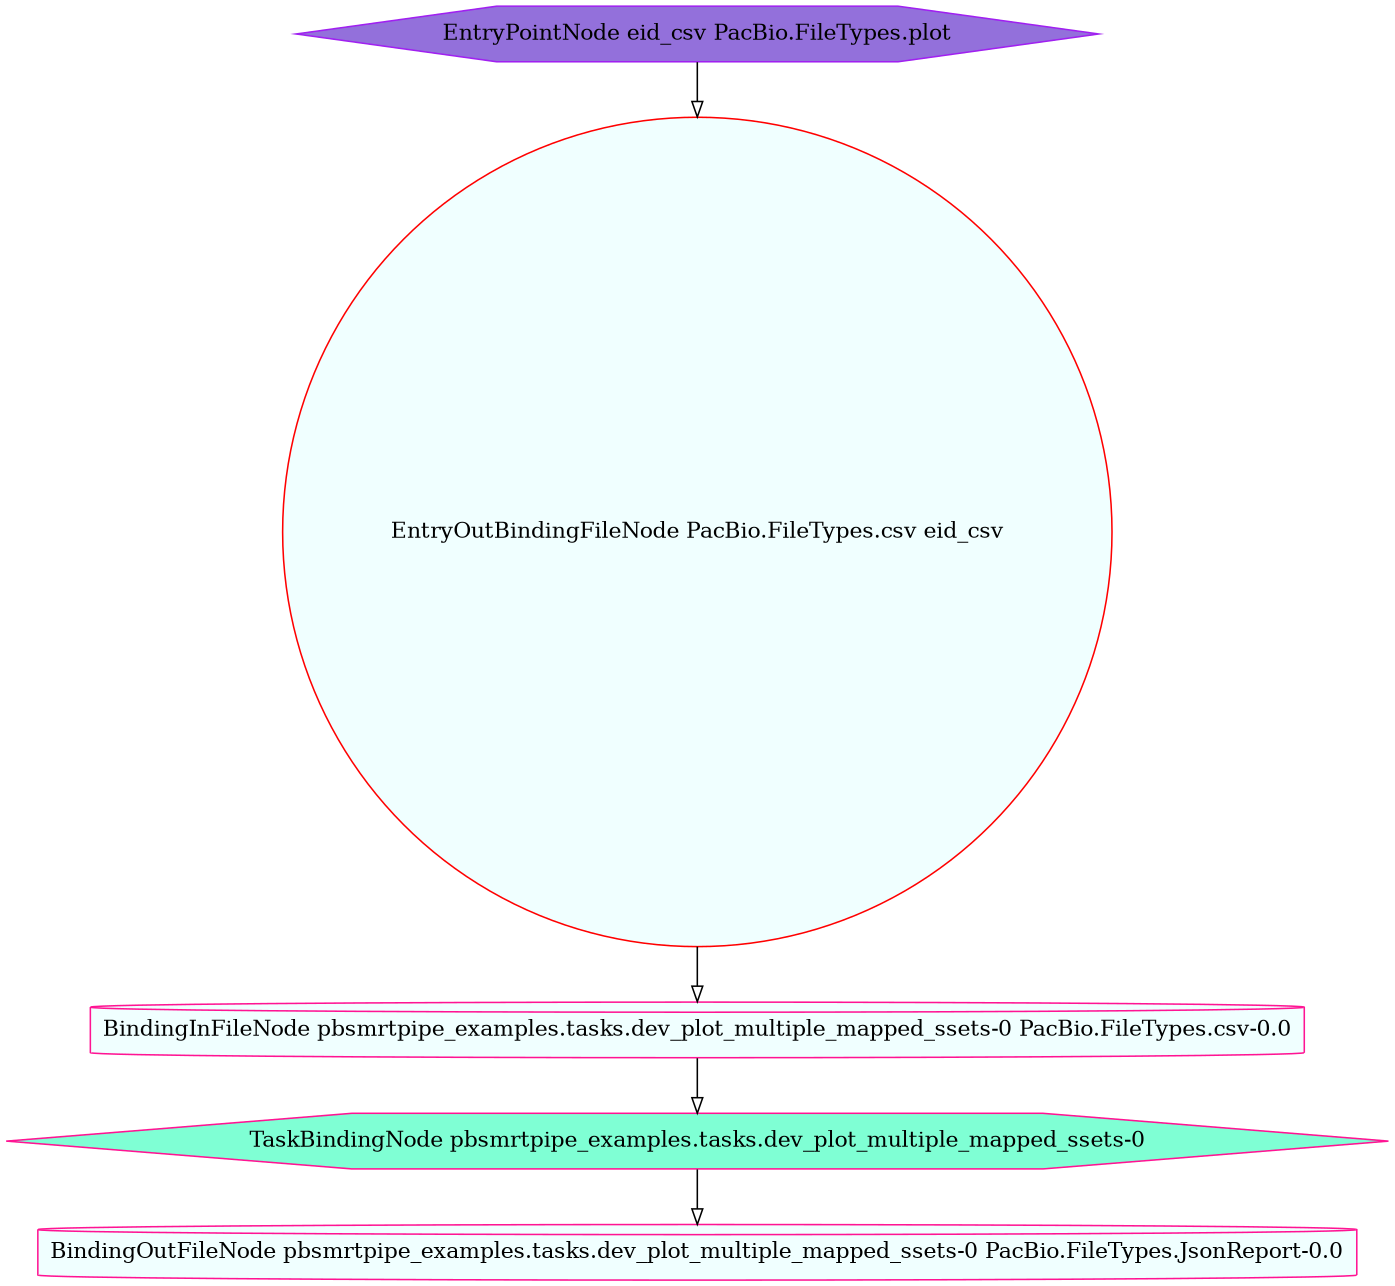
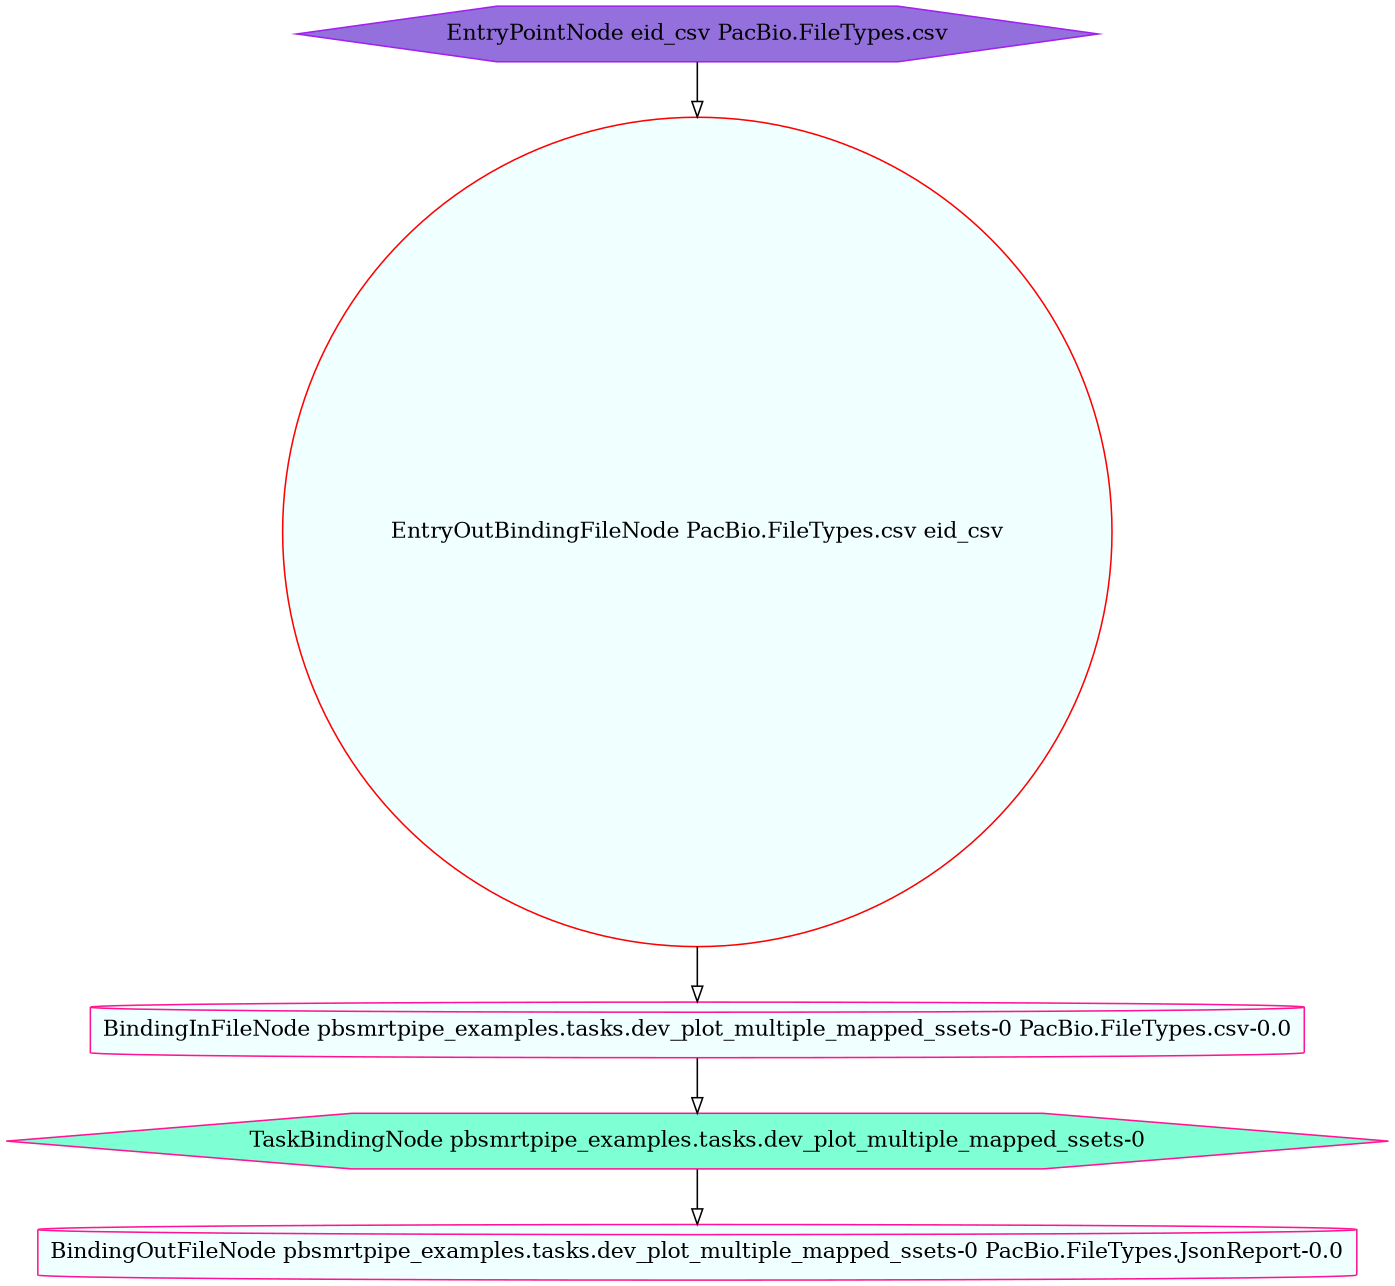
(697, 34) -> (697, 34)
